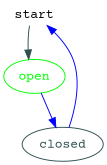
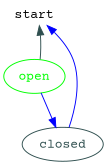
(28, 38) -> (41, 47)
